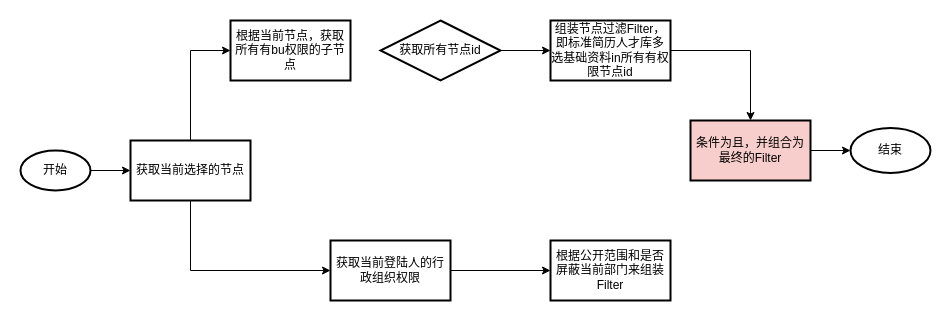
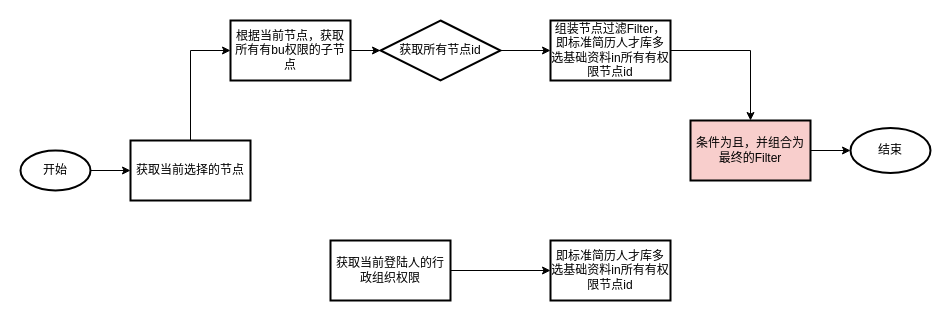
none -> (370, 51)
(222, 271) -> none
(611, 271) -> (611, 271)
